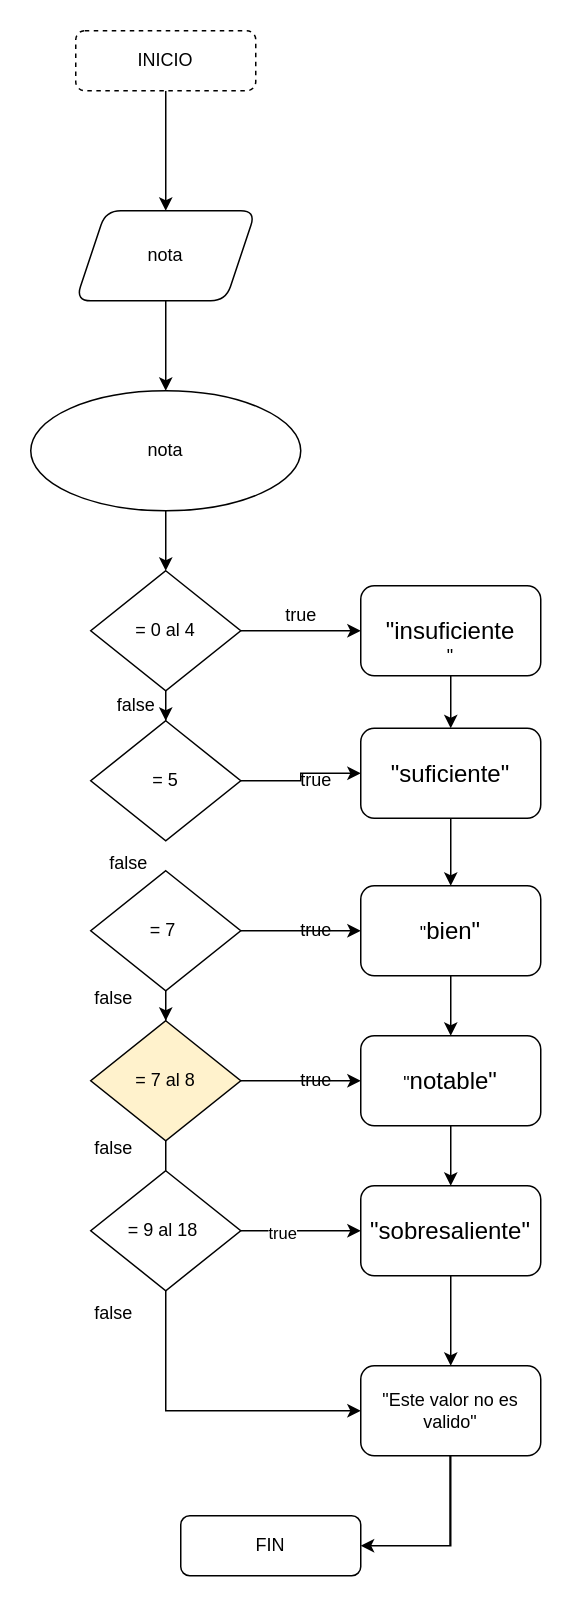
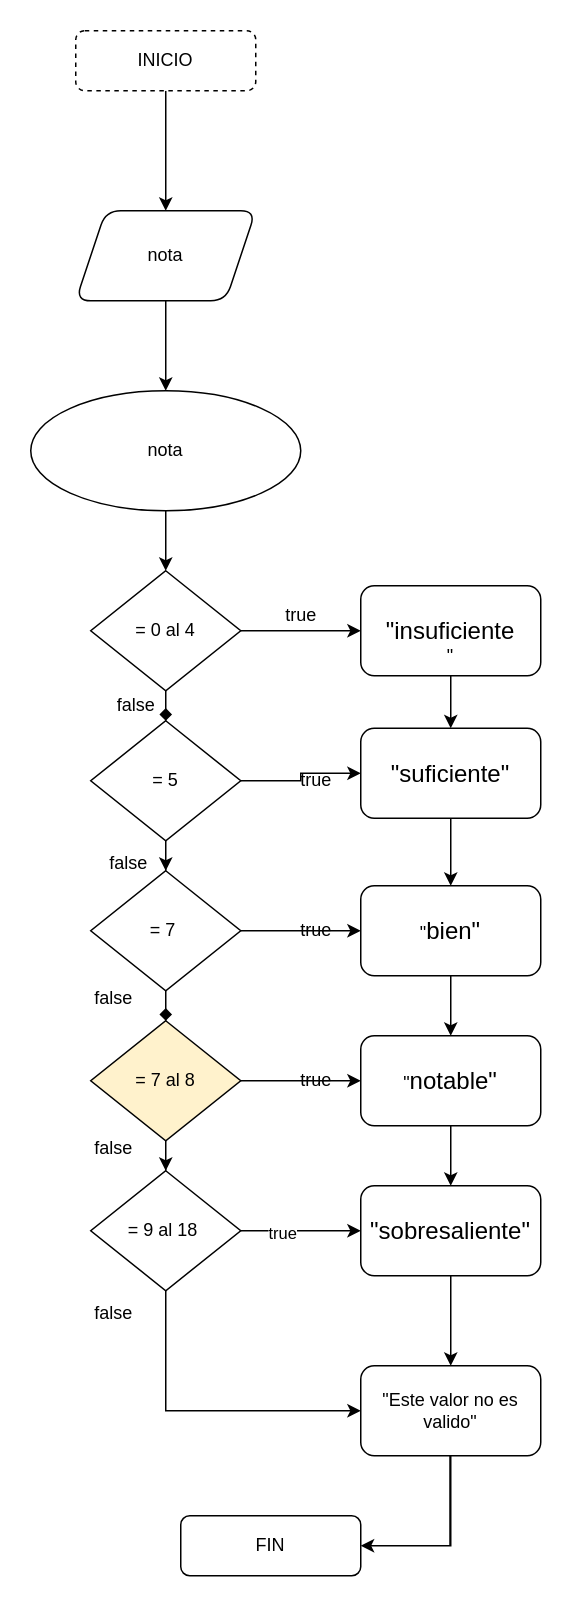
(166, 709) -> (166, 708)
none -> (166, 861)
(166, 1009) -> (166, 1008)
(166, 1163) -> (166, 1159)
